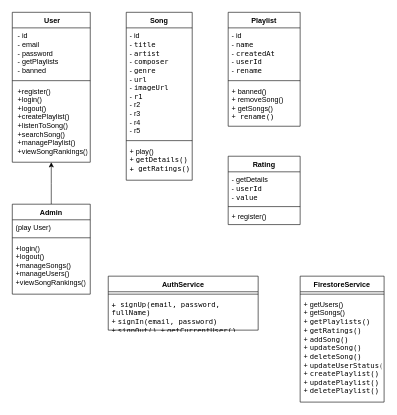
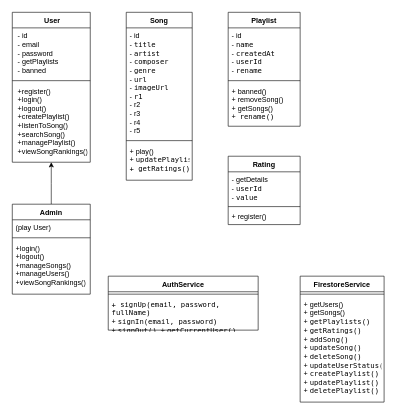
(157, 160) -> (160, 165)
